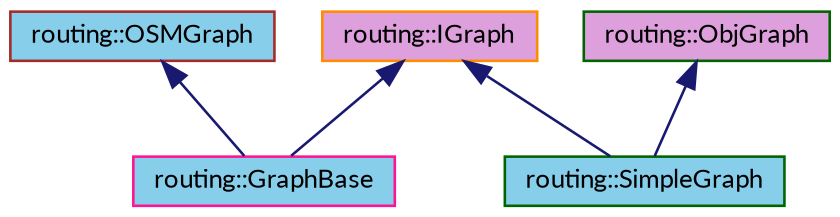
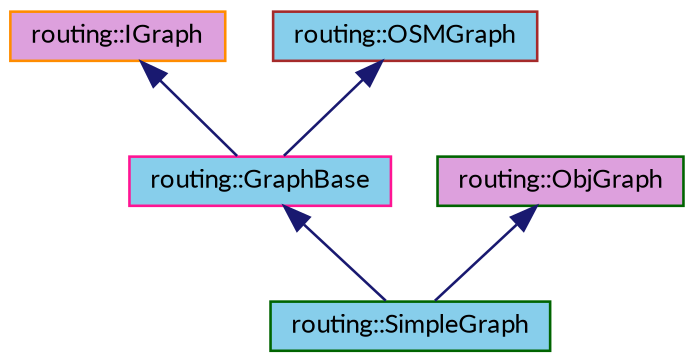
(549, 116) -> (345, 263)
